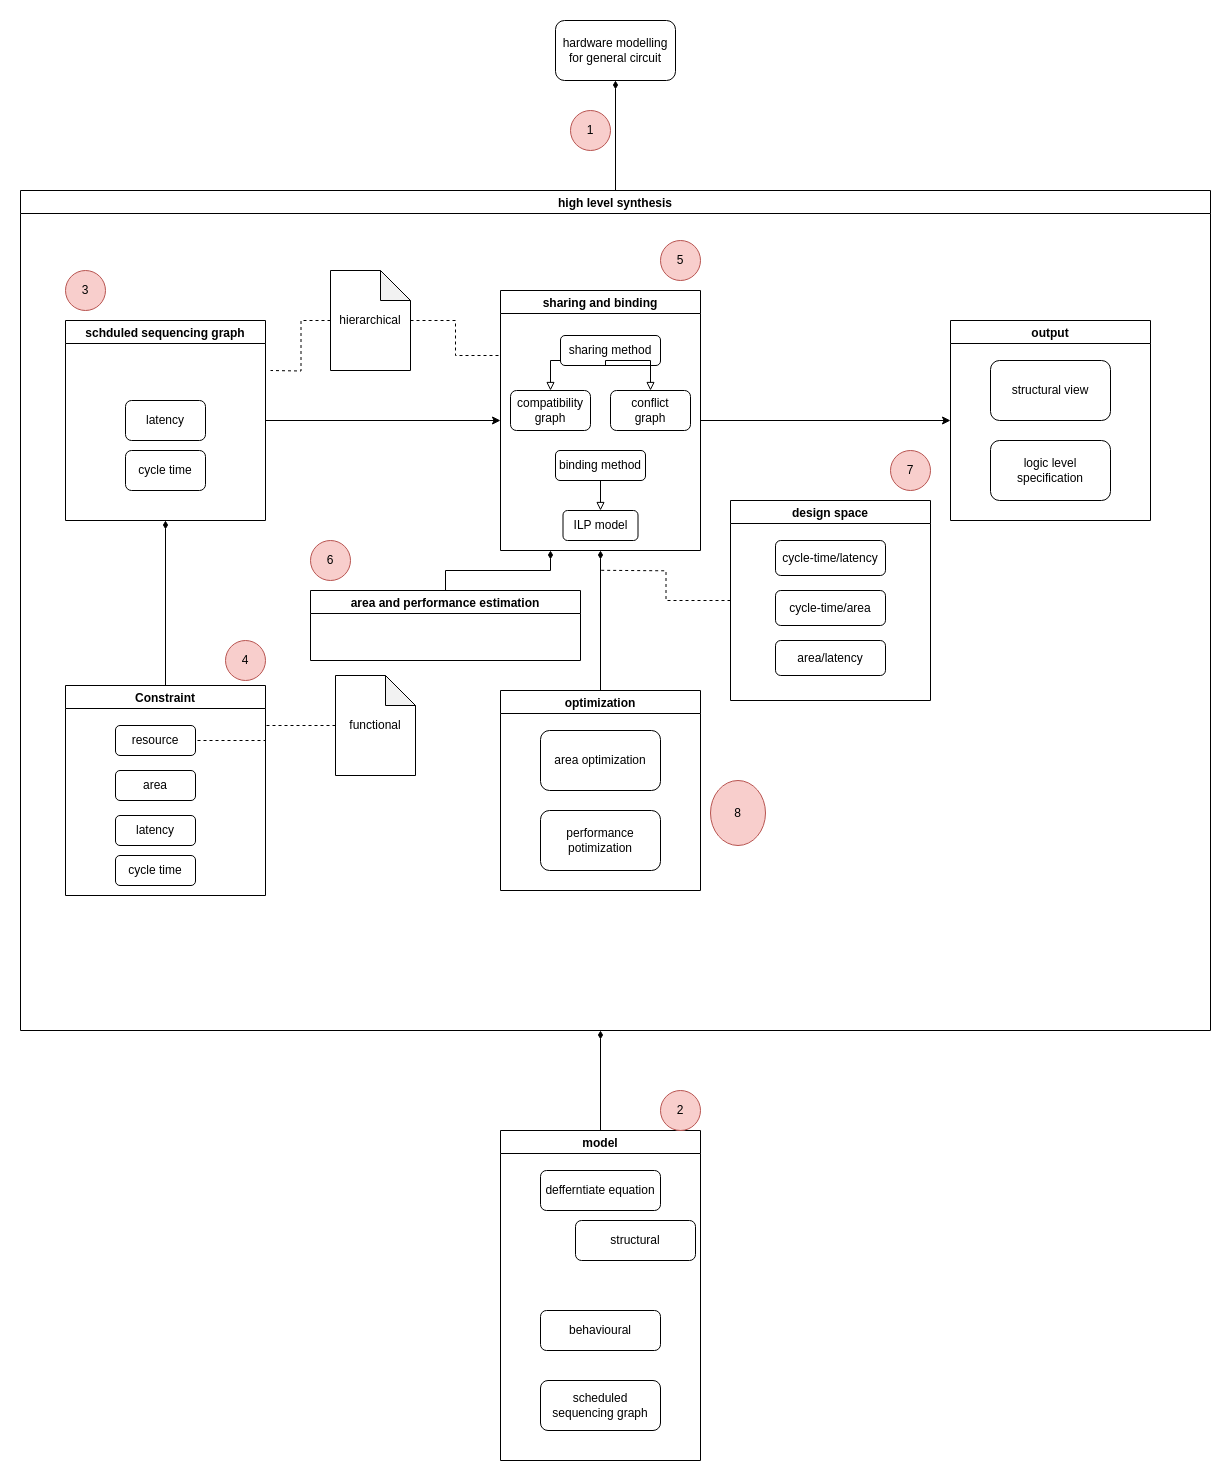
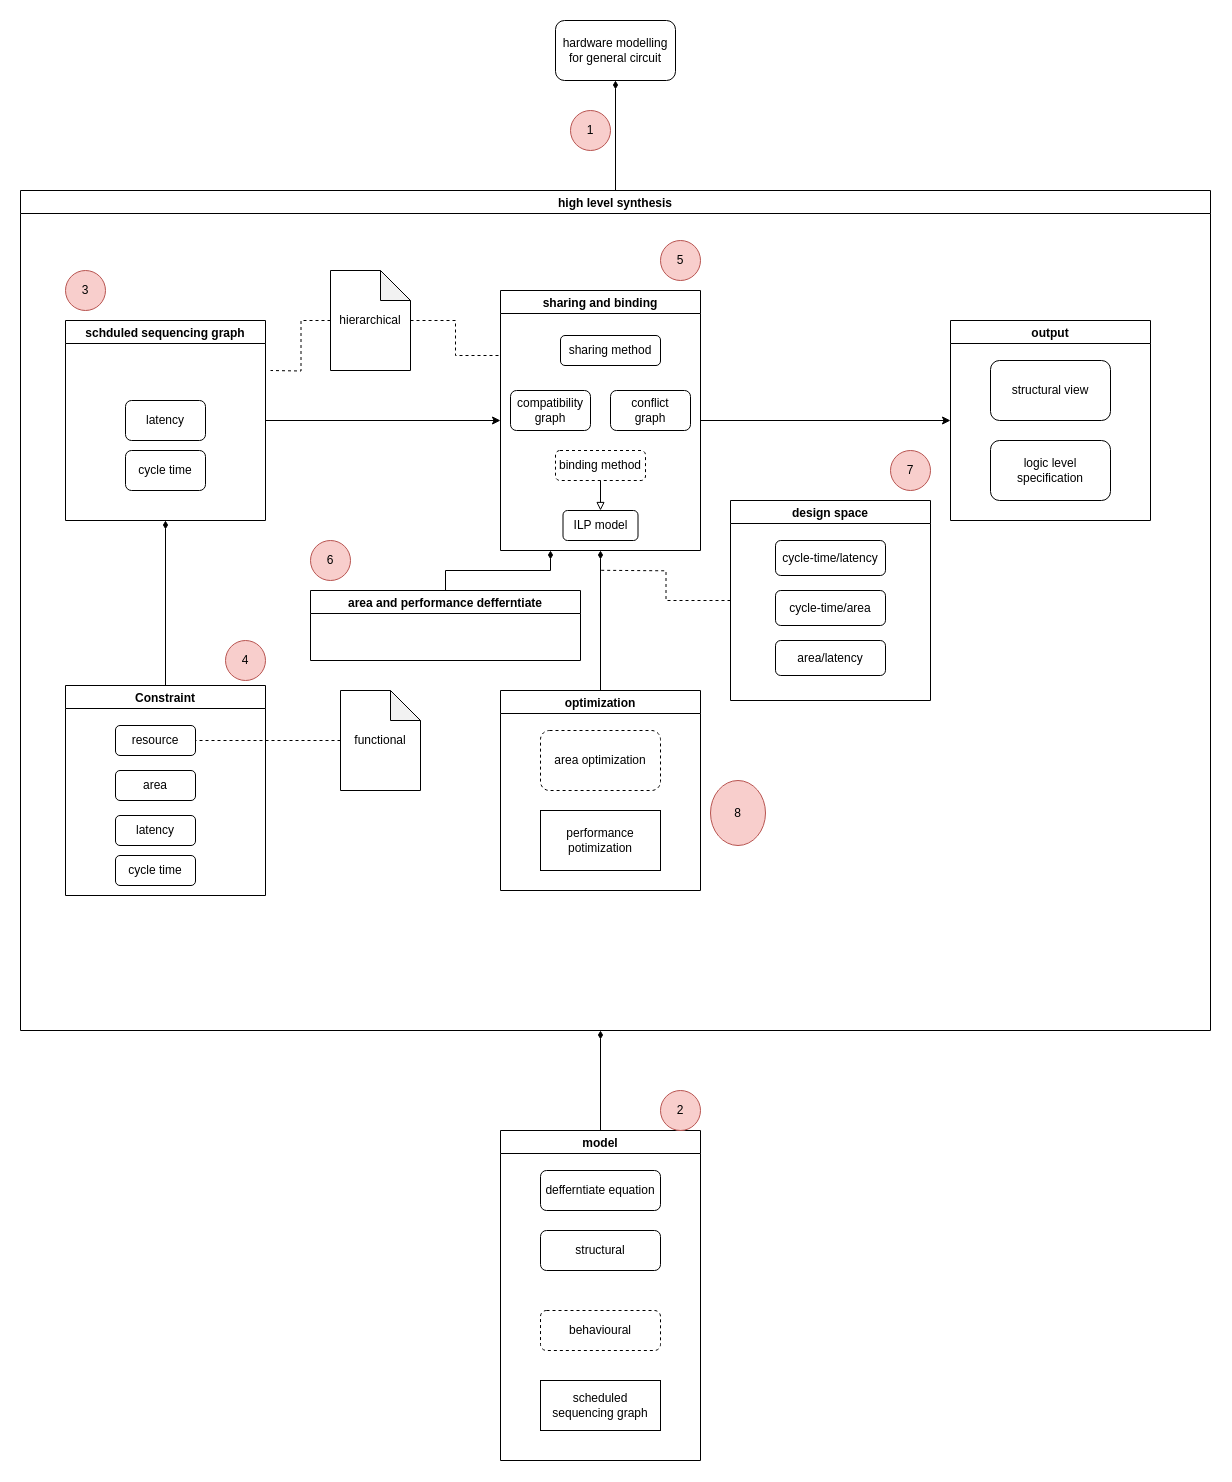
(636, 361) -> none
(551, 366) -> none
(601, 466) -> (601, 466)
(445, 603) -> (445, 603)
(376, 726) -> (381, 741)
(601, 761) -> (601, 761)
(601, 841) -> (601, 841)
(636, 1241) -> (601, 1251)
(601, 1331) -> (601, 1331)
(601, 1406) -> (601, 1406)
